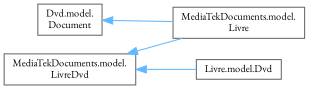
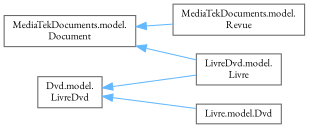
(70, 20) -> (70, 31)
none -> (239, 20)
(239, 23) -> (239, 69)
(70, 69) -> (70, 92)
